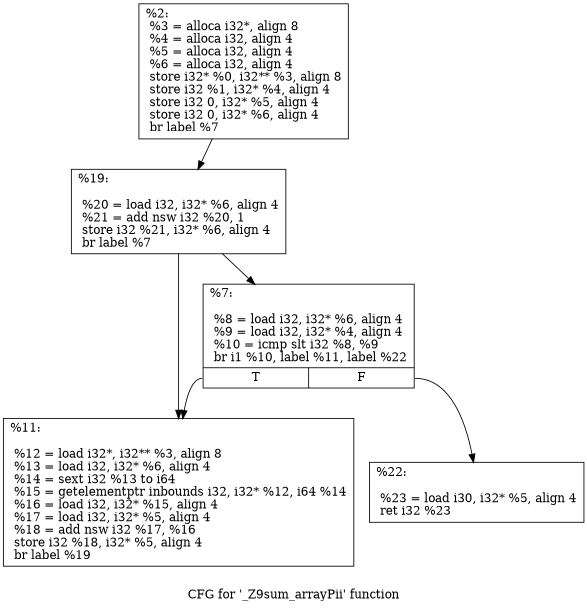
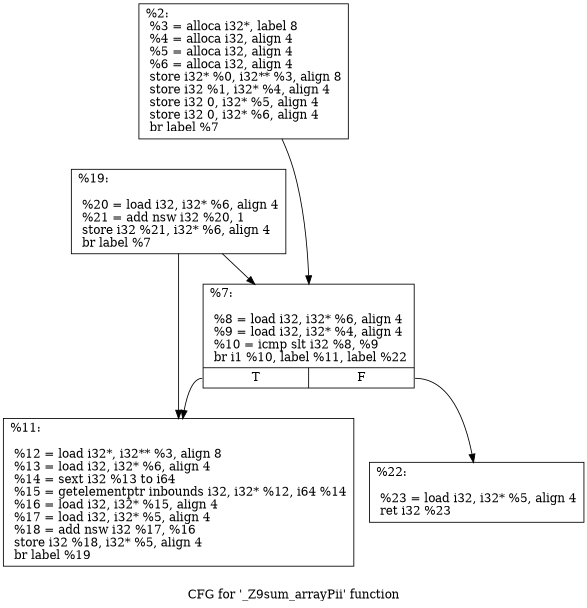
(222, 27) -> (222, 27)
(207, 150) -> (302, 206)
(477, 499) -> (477, 499)
